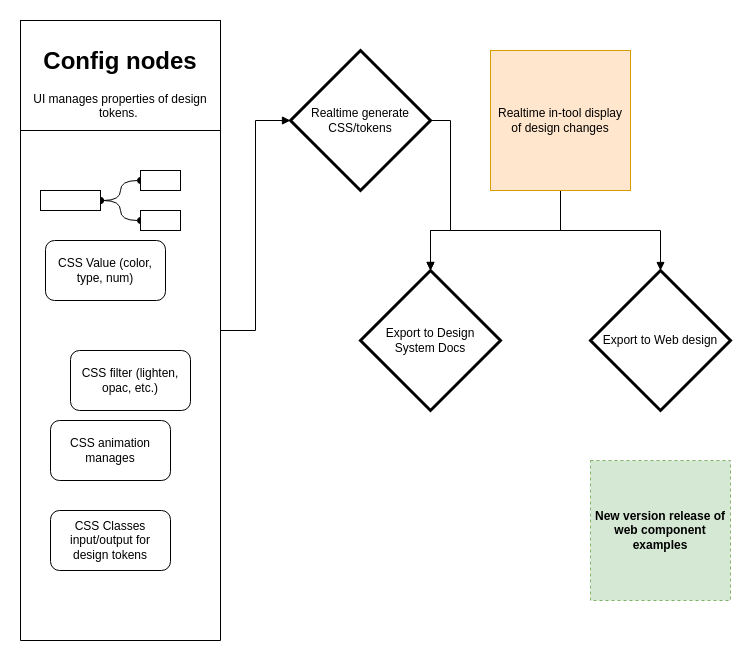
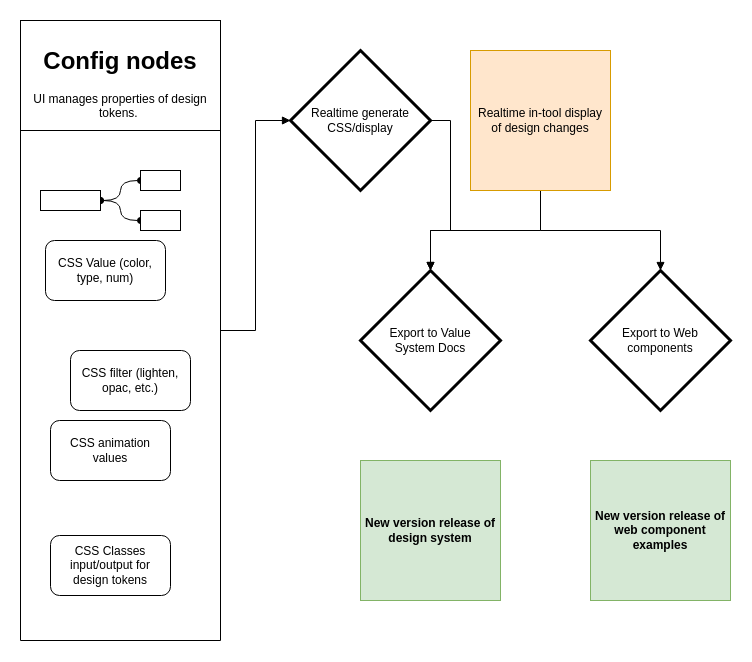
(361, 121) -> (361, 121)
(561, 121) -> (541, 121)
(431, 341) -> (431, 341)
(661, 341) -> (661, 341)
(111, 451) -> (111, 451)
none -> (431, 531)
(661, 531) -> (661, 531)
(111, 541) -> (111, 566)
